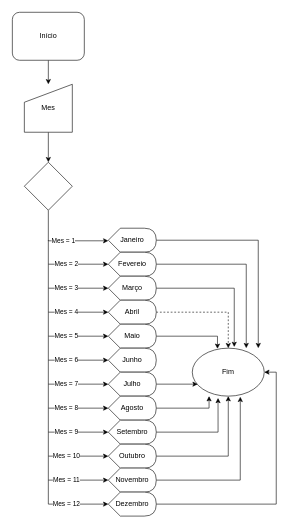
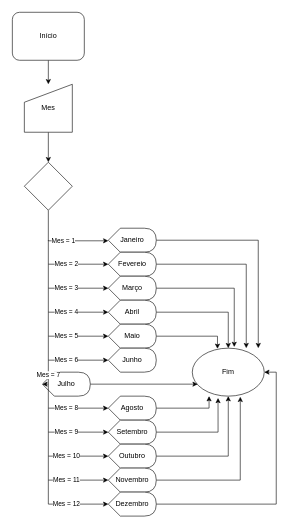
(208, 312) -> (208, 312)
(132, 384) -> (66, 384)
